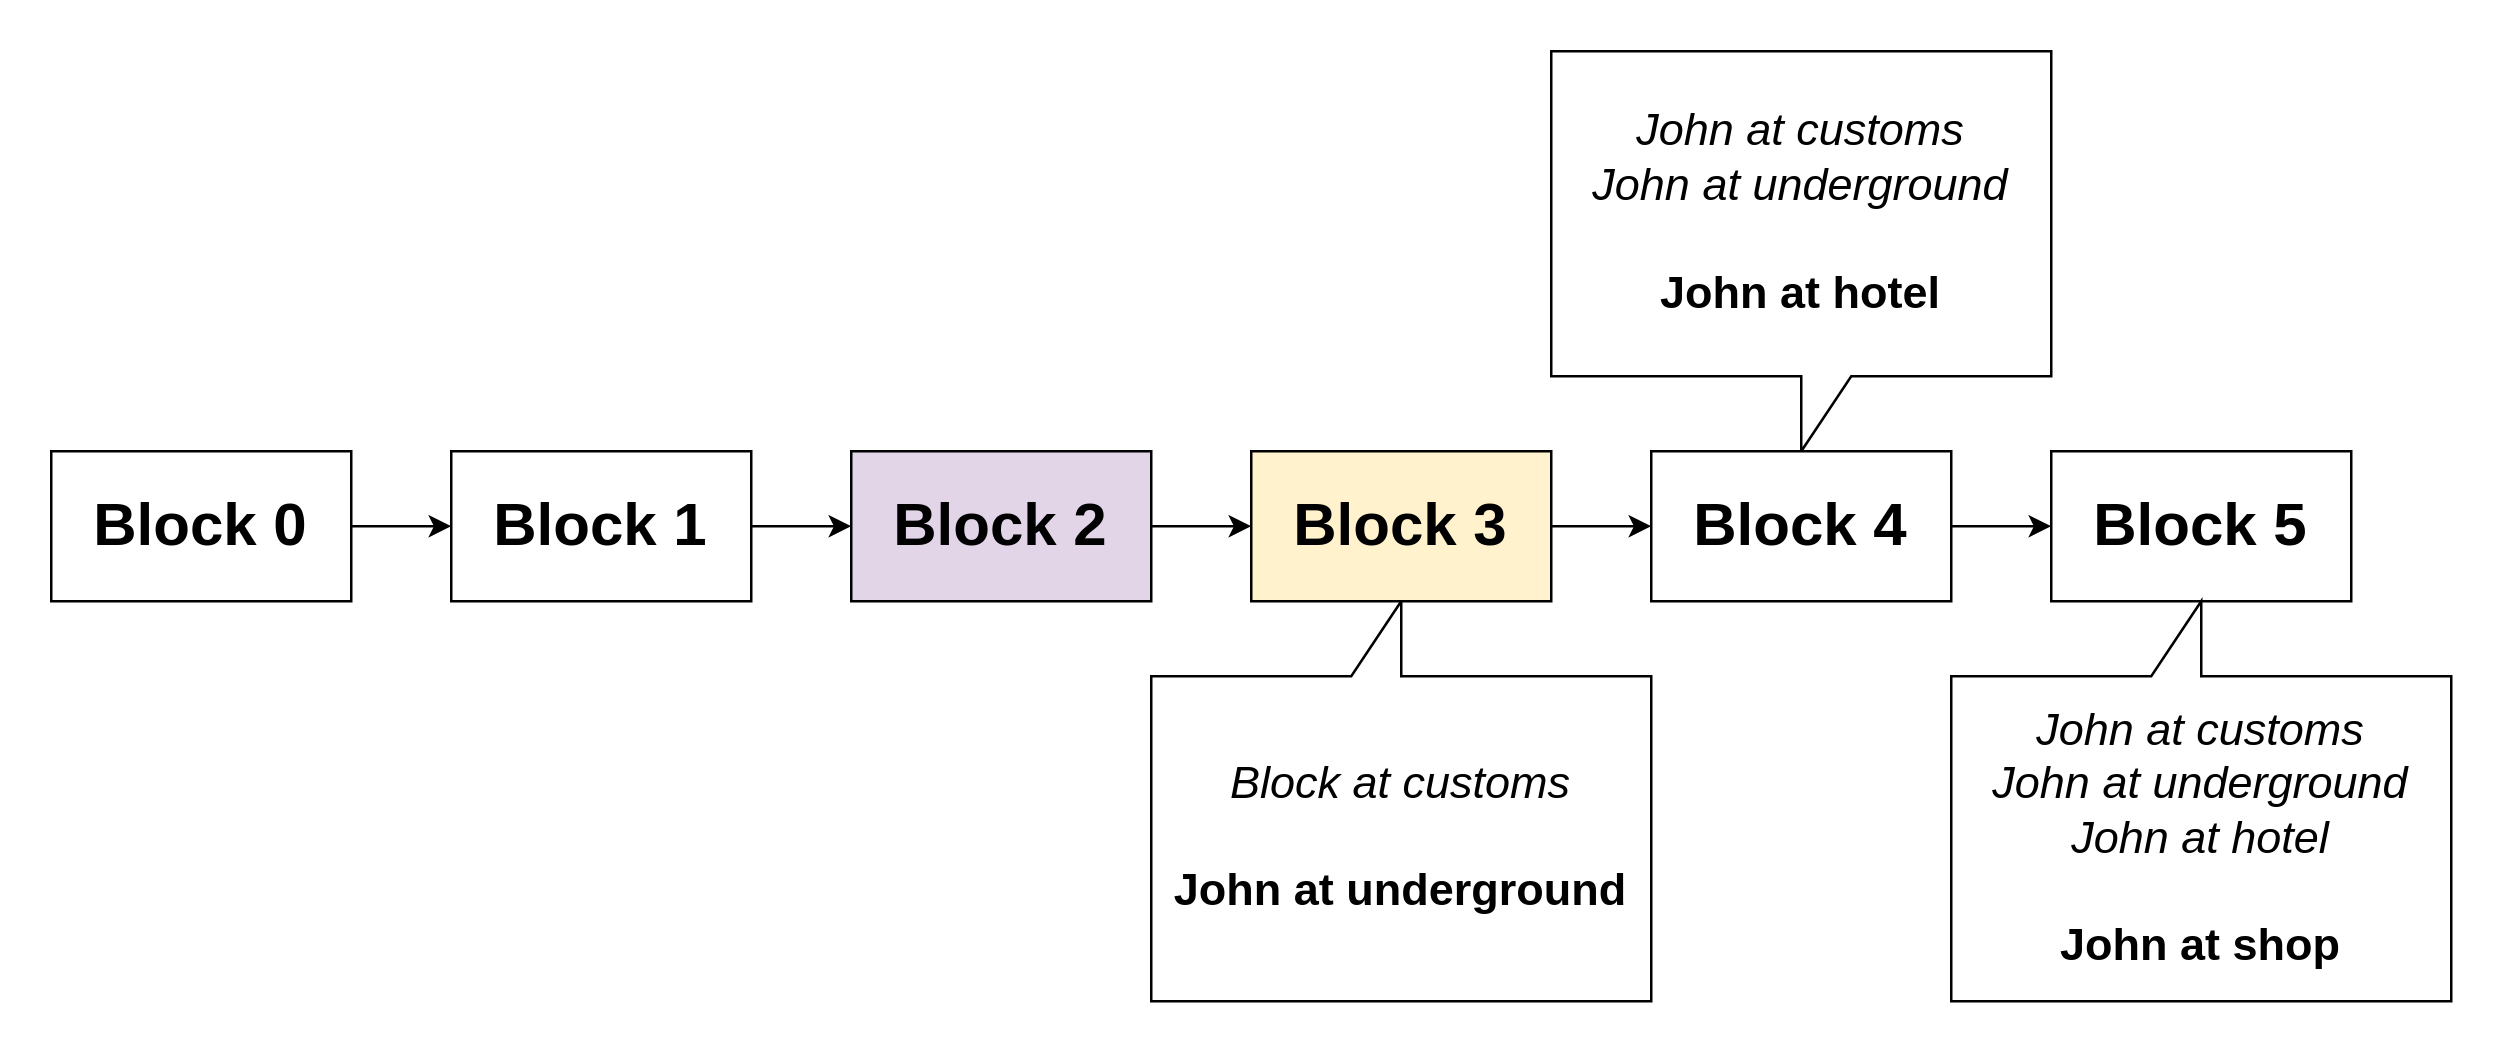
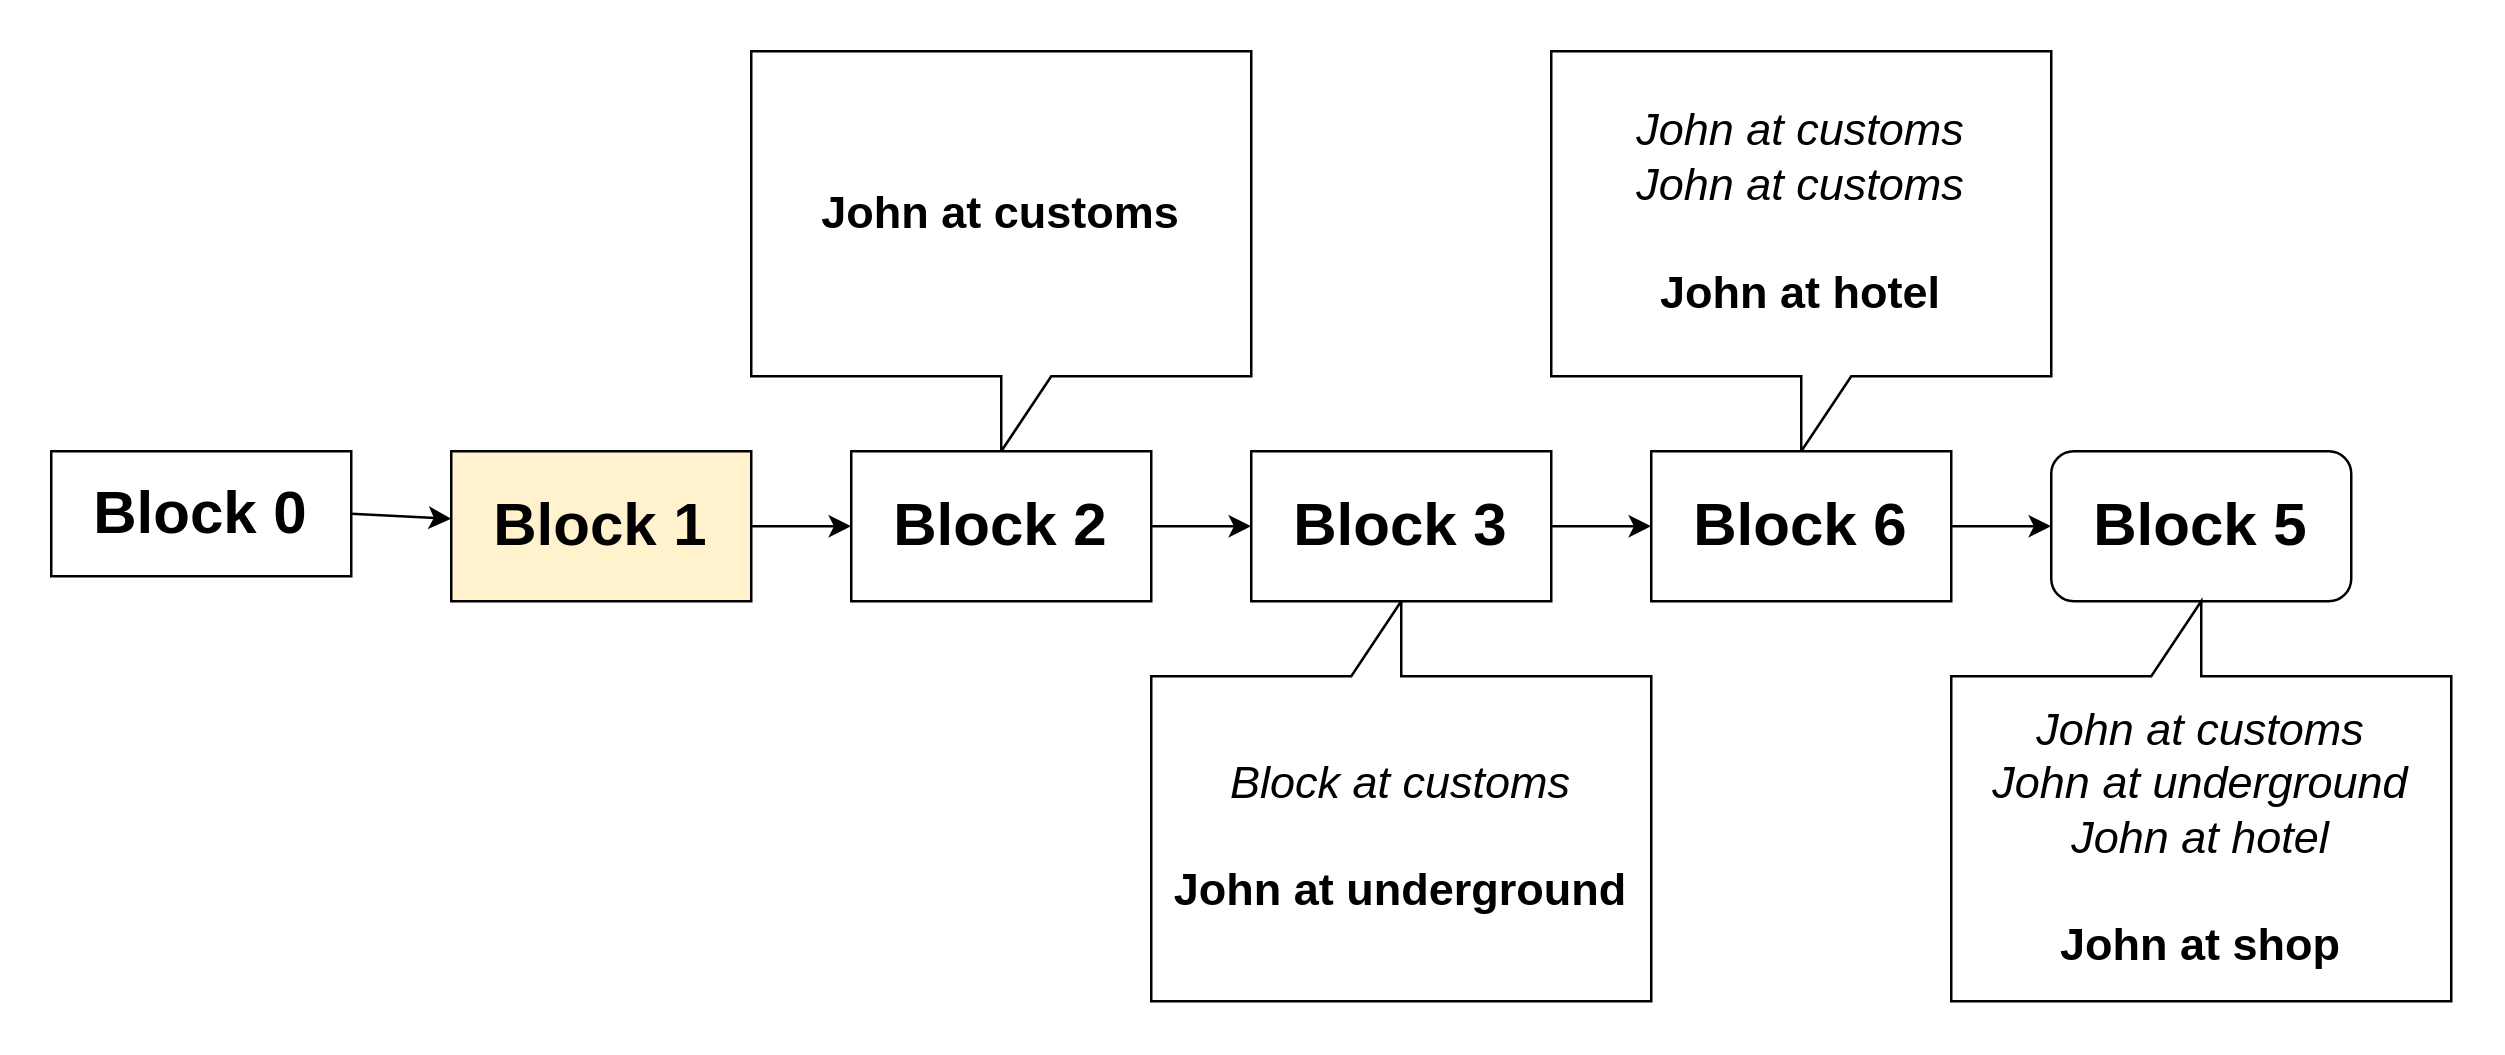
(1801, 214) -> (1801, 214)
none -> (1001, 251)
(201, 526) -> (201, 514)
(601, 526) -> (601, 526)
(1001, 526) -> (1001, 526)
(1401, 526) -> (1401, 526)
(1801, 526) -> (1801, 526)
(2201, 526) -> (2201, 526)
